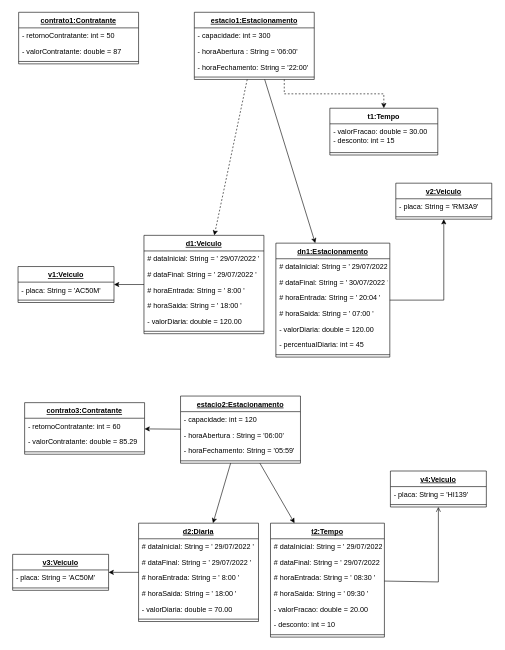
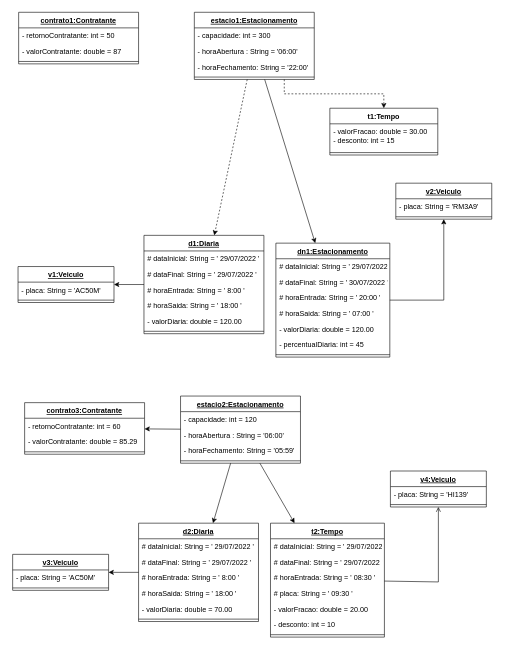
(203, 244) -> (203, 244)
(335, 298) -> (335, 298)
(325, 594) -> (317, 594)
